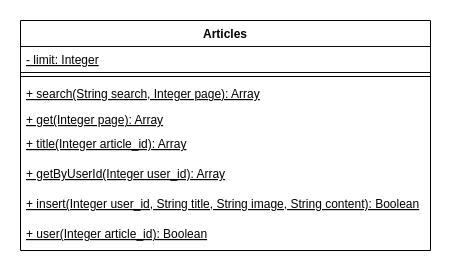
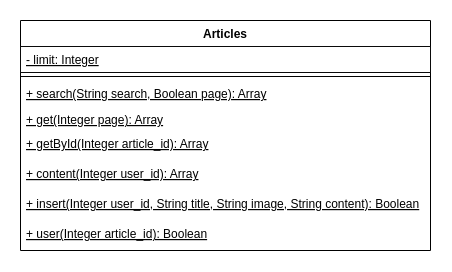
(161, 94) -> (160, 94)
(126, 144) -> (136, 144)
(143, 174) -> (129, 174)
